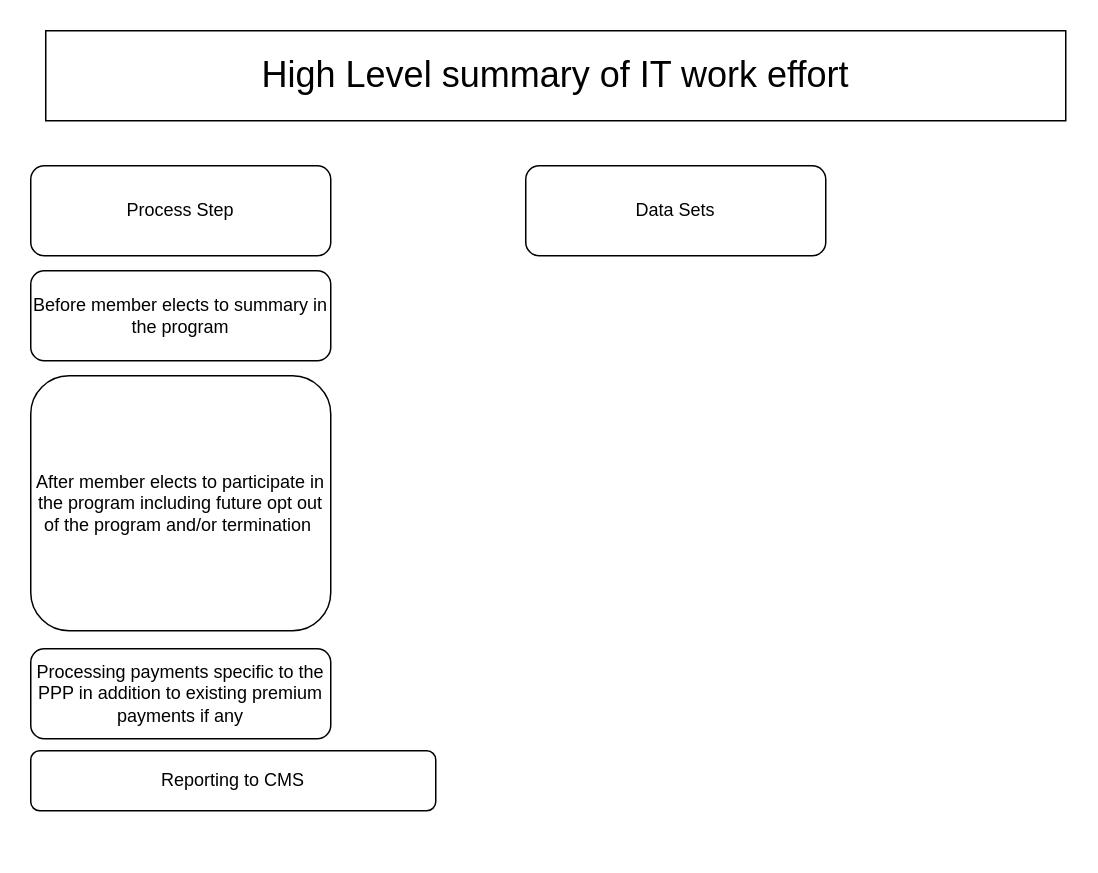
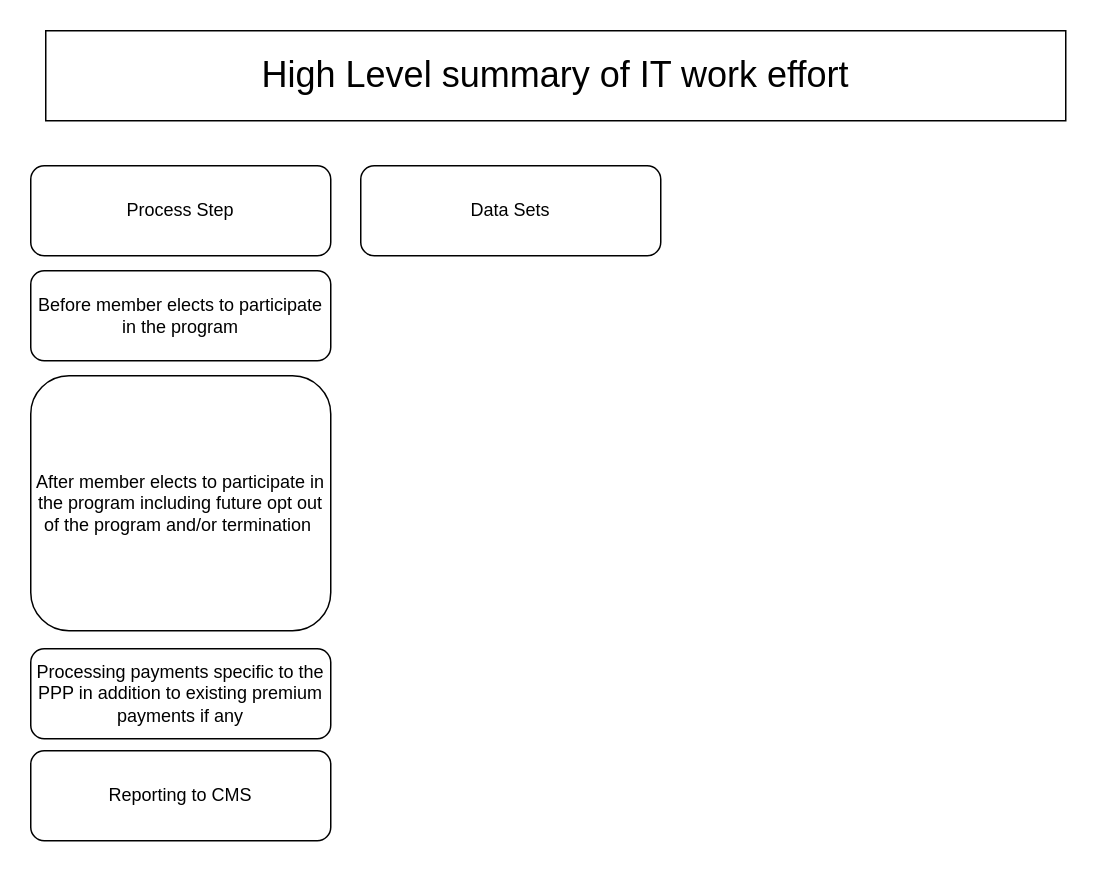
(676, 211) -> (511, 211)
(181, 316) -> (181, 316)
(233, 781) -> (181, 796)
